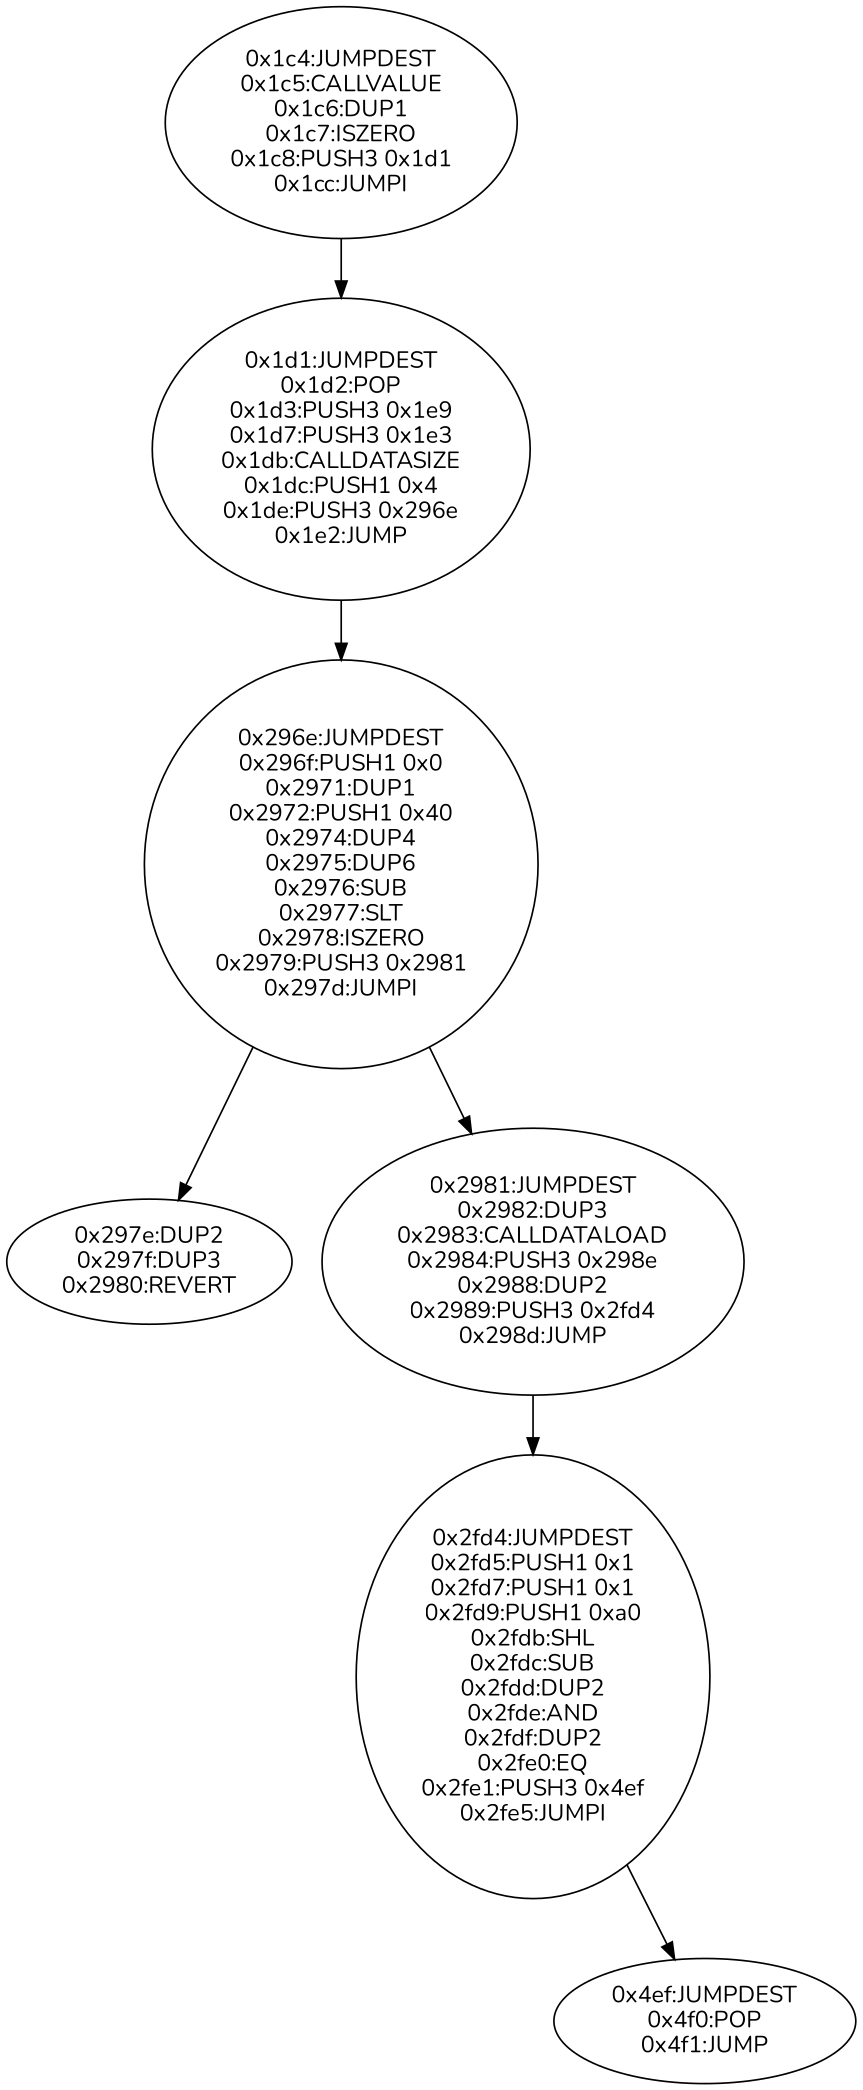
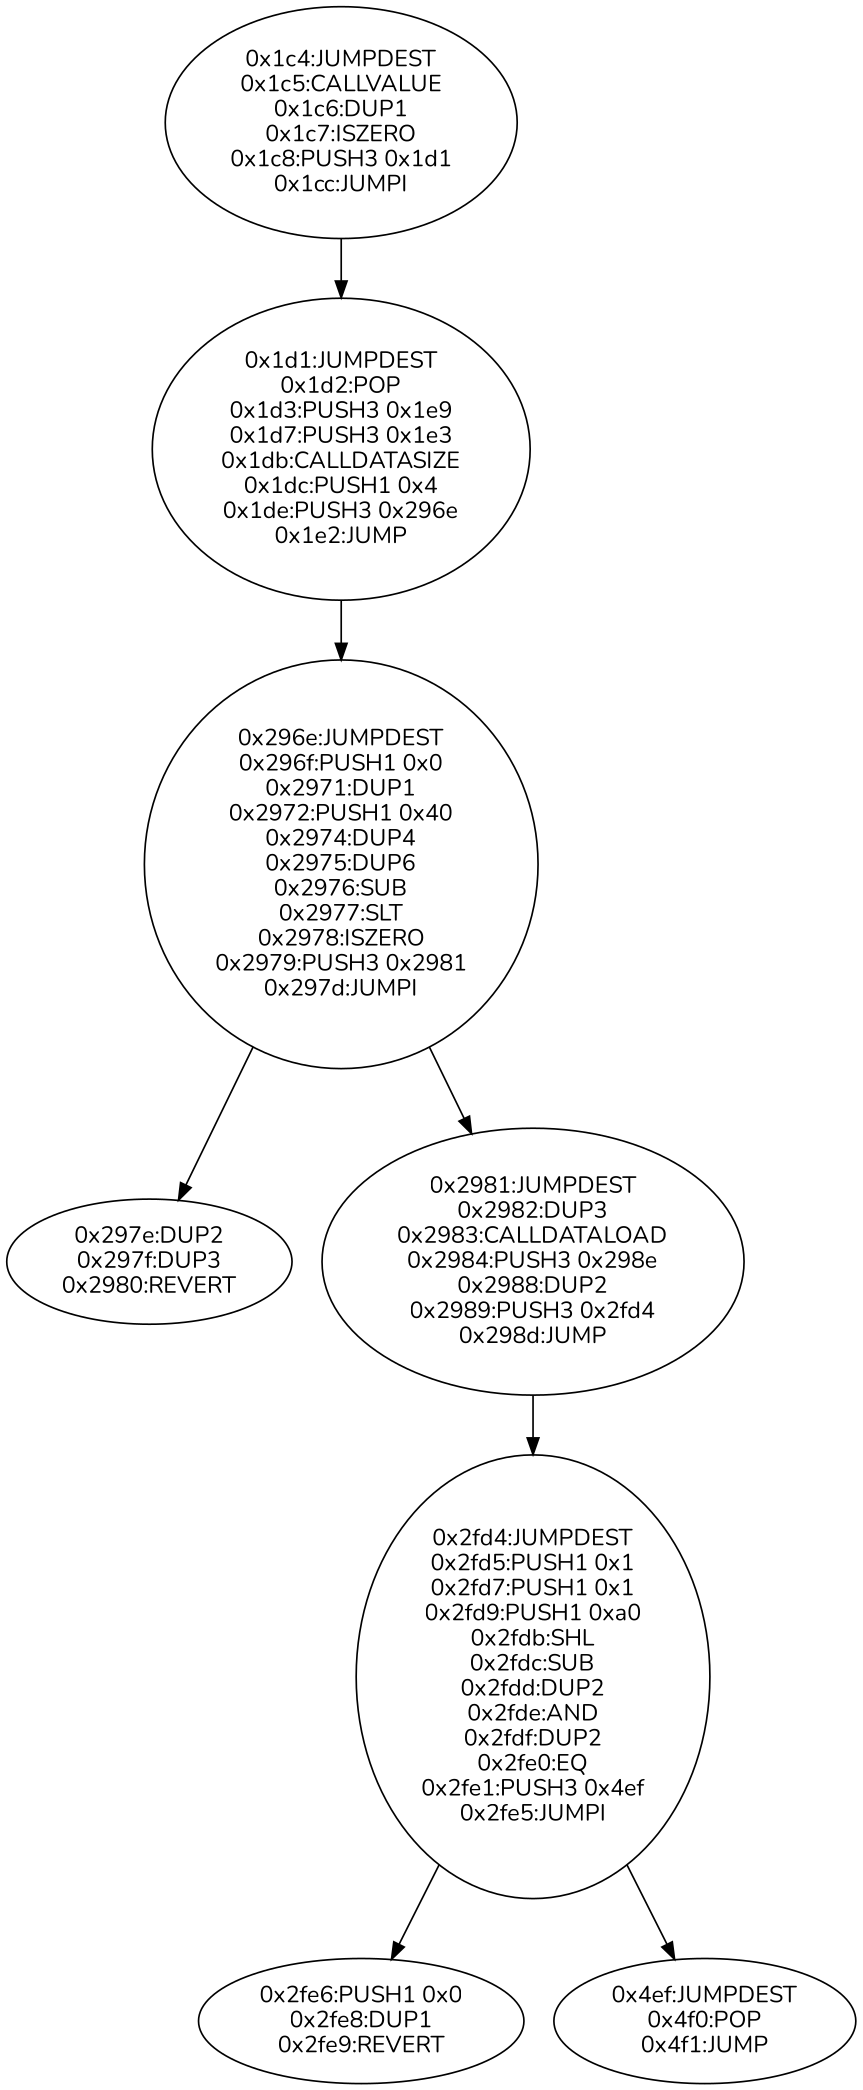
none -> (361, 2021)
